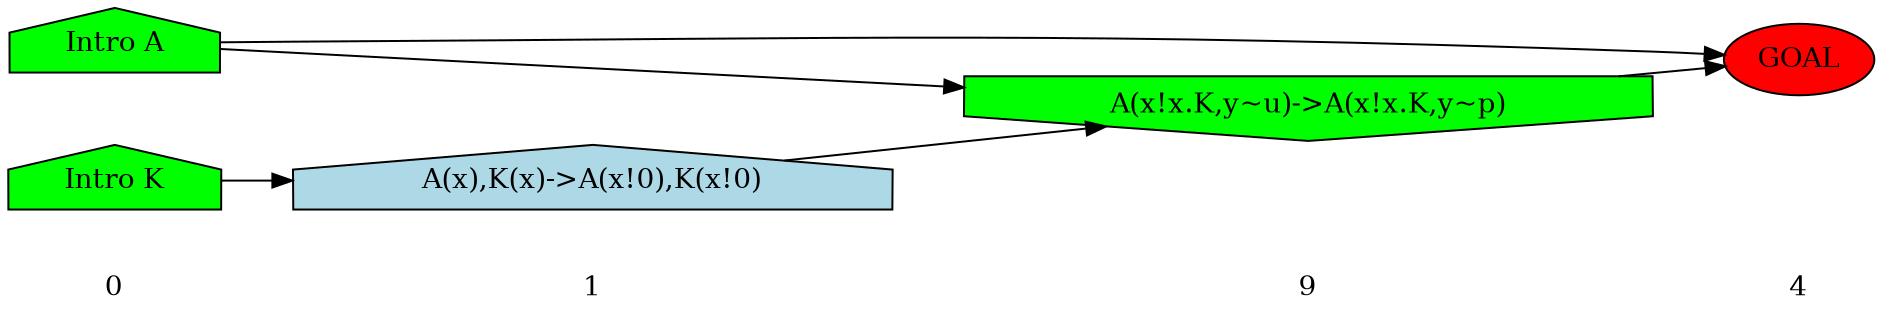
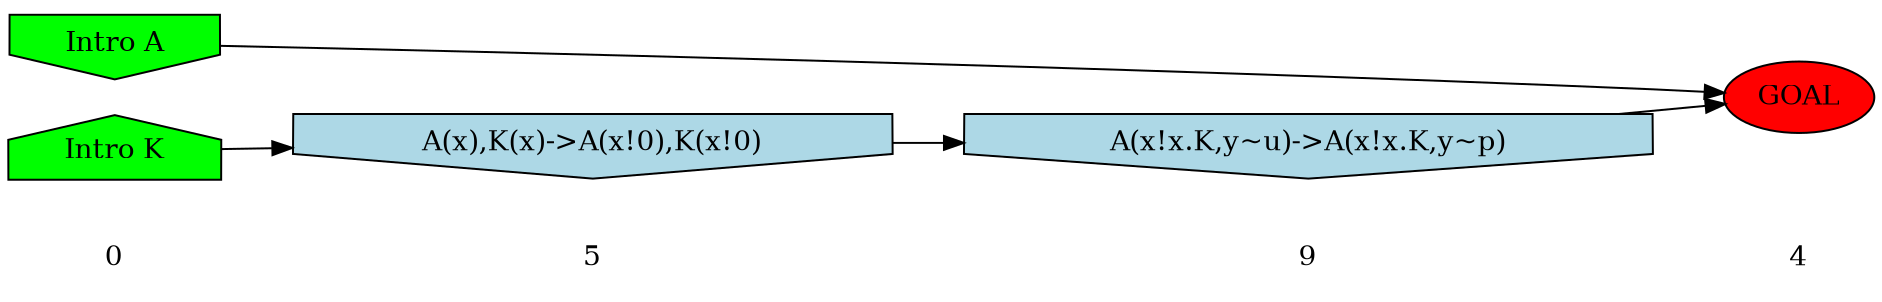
(115, 44) -> (115, 44)
(582, 68) -> none
(1308, 105) -> (1308, 143)
(593, 181) -> (593, 143)
(593, 288) -> (593, 258)
